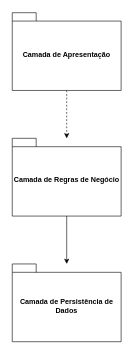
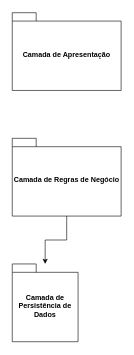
(67, 132) -> none
(67, 303) -> (45, 303)
